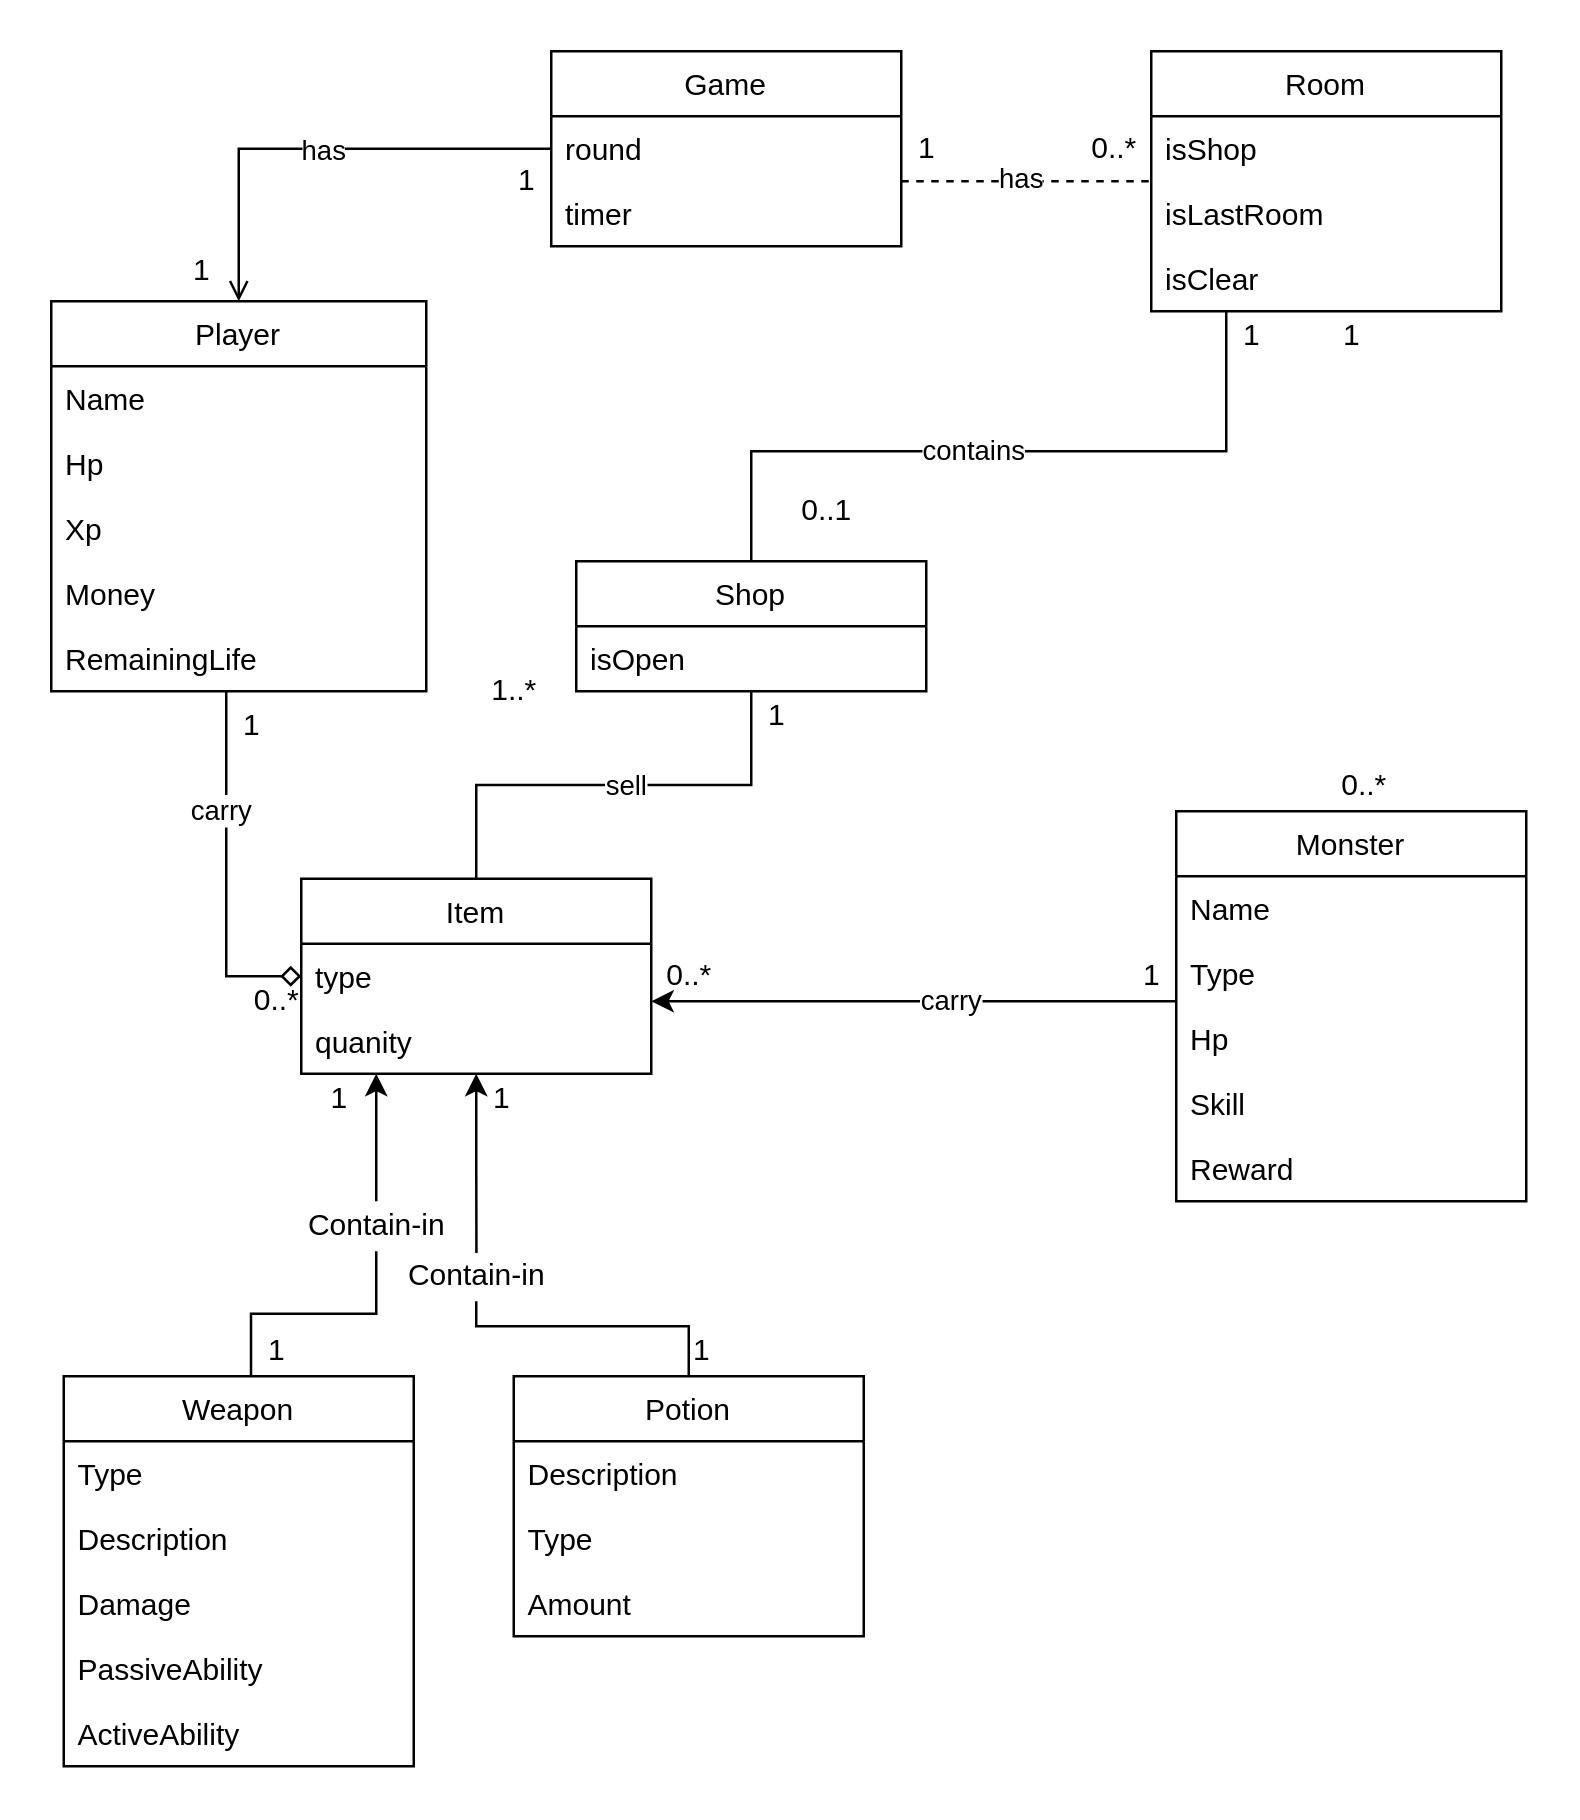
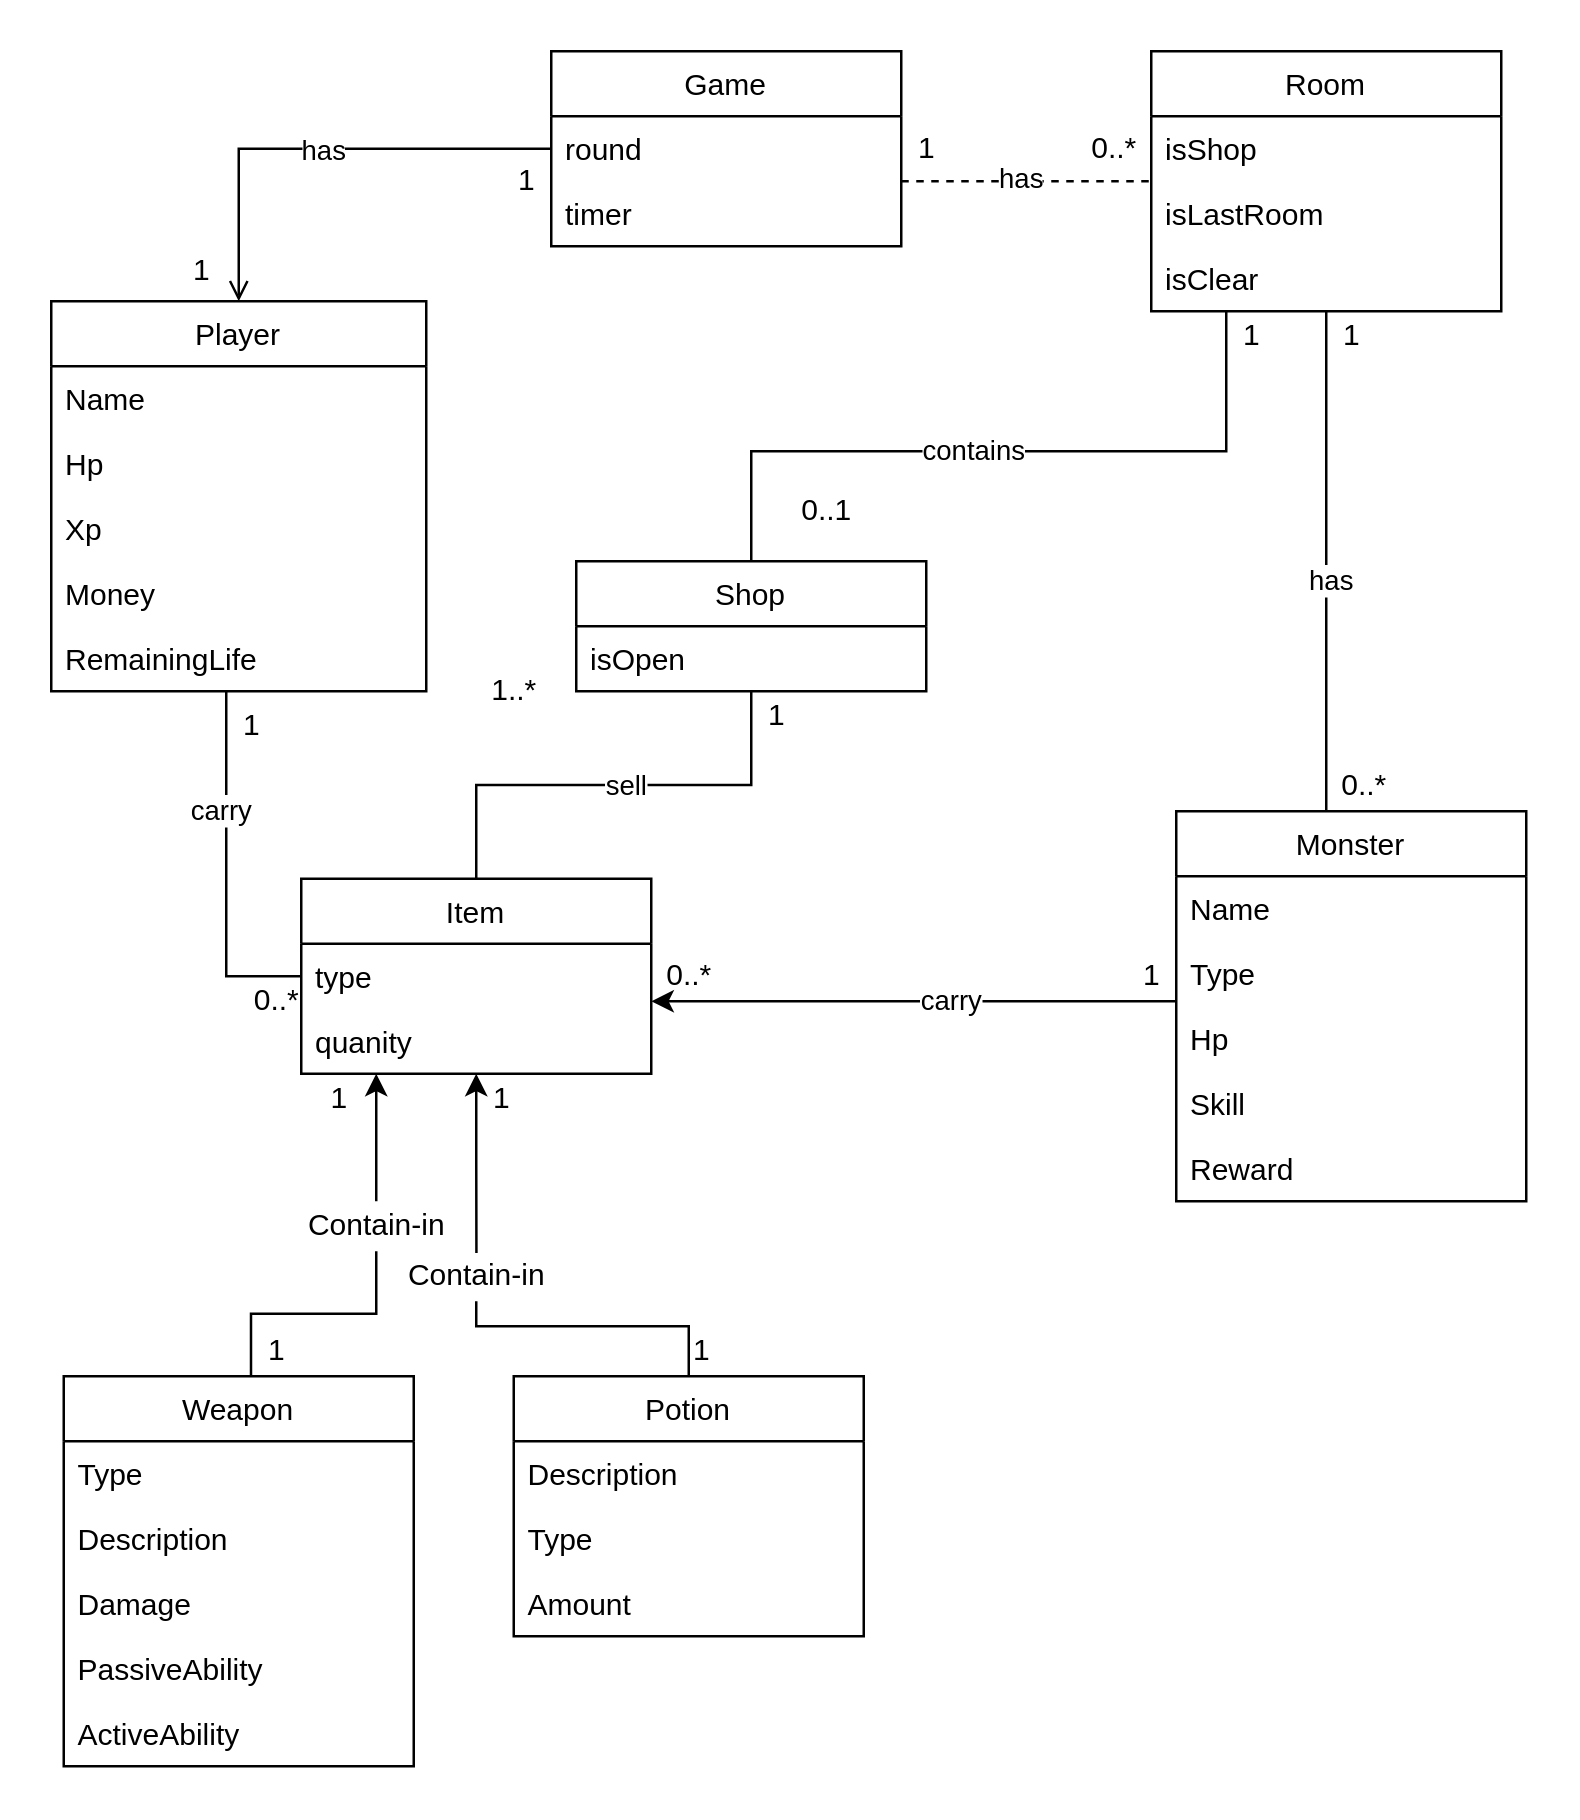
none -> (1326, 438)
(281, 976) -> (290, 976)
